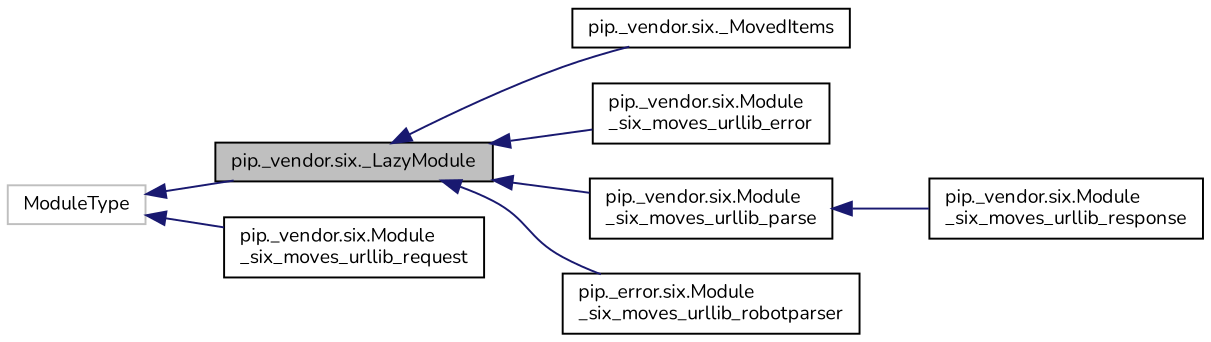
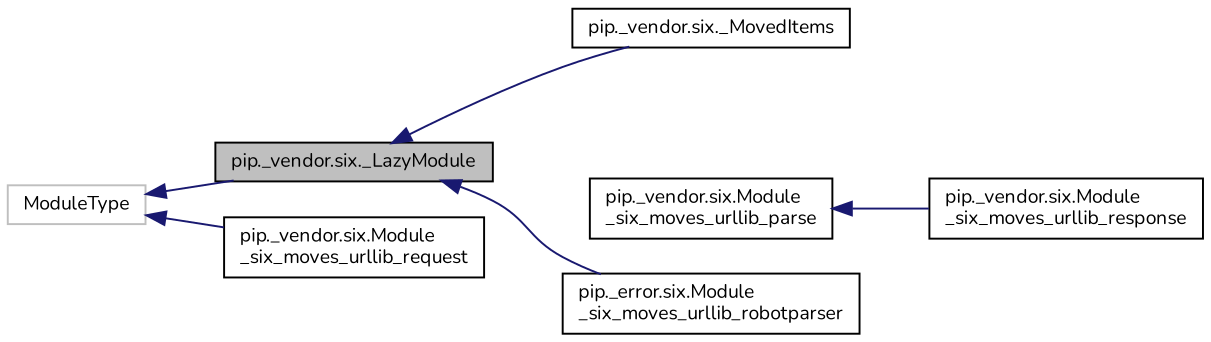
(711, 114) -> none
(551, 188) -> none
